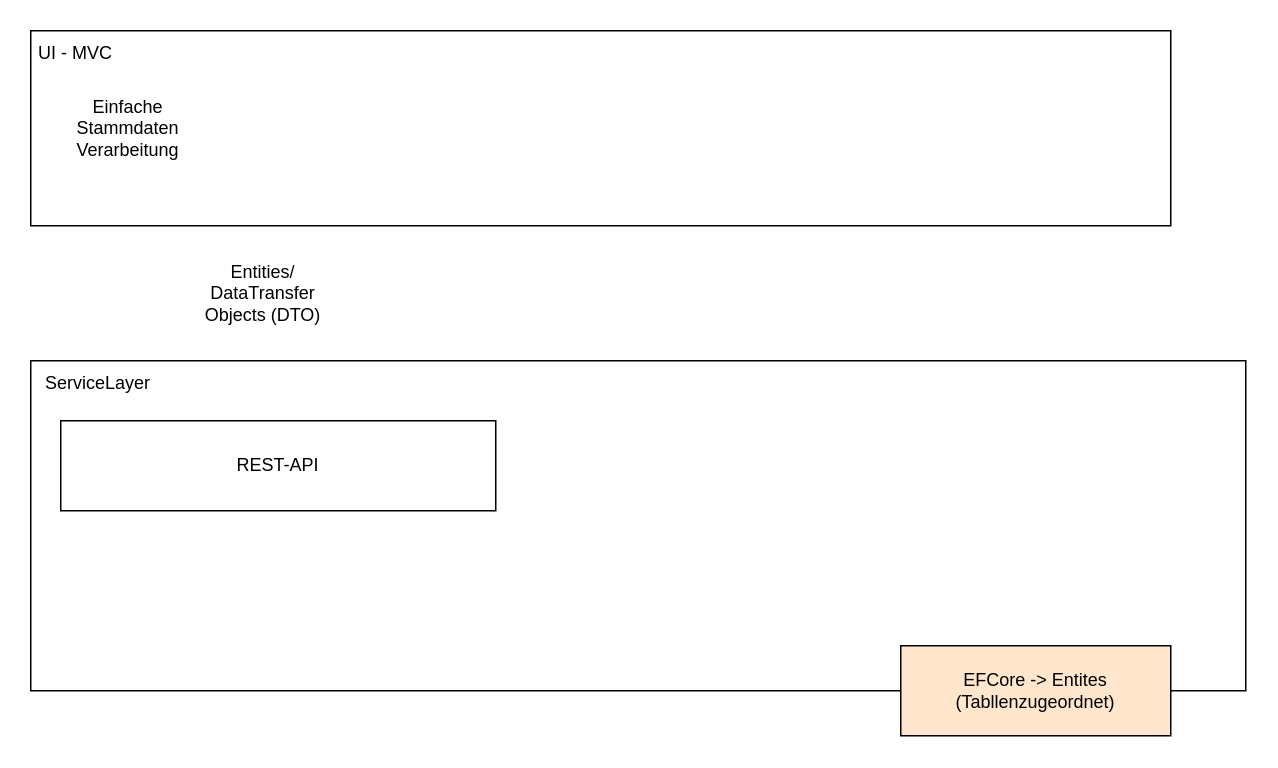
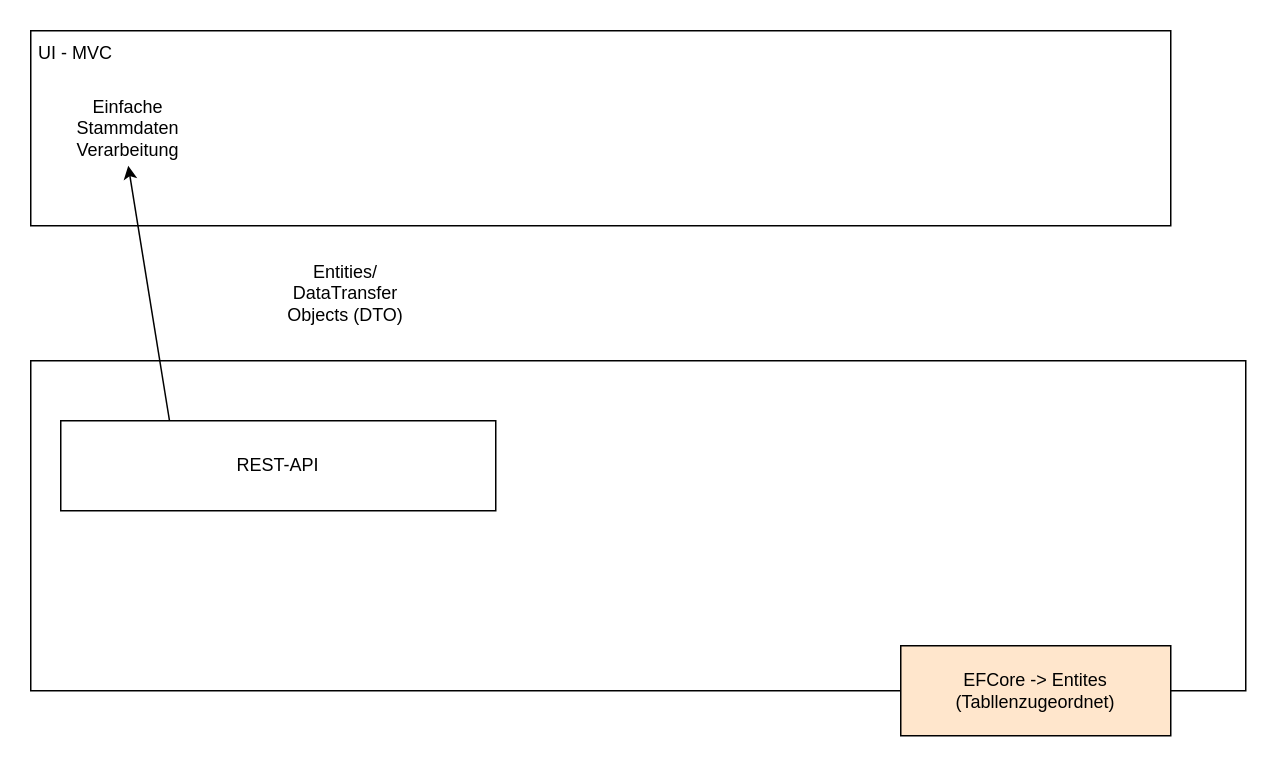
(263, 293) -> (346, 293)
none -> (150, 298)
(98, 383) -> none
